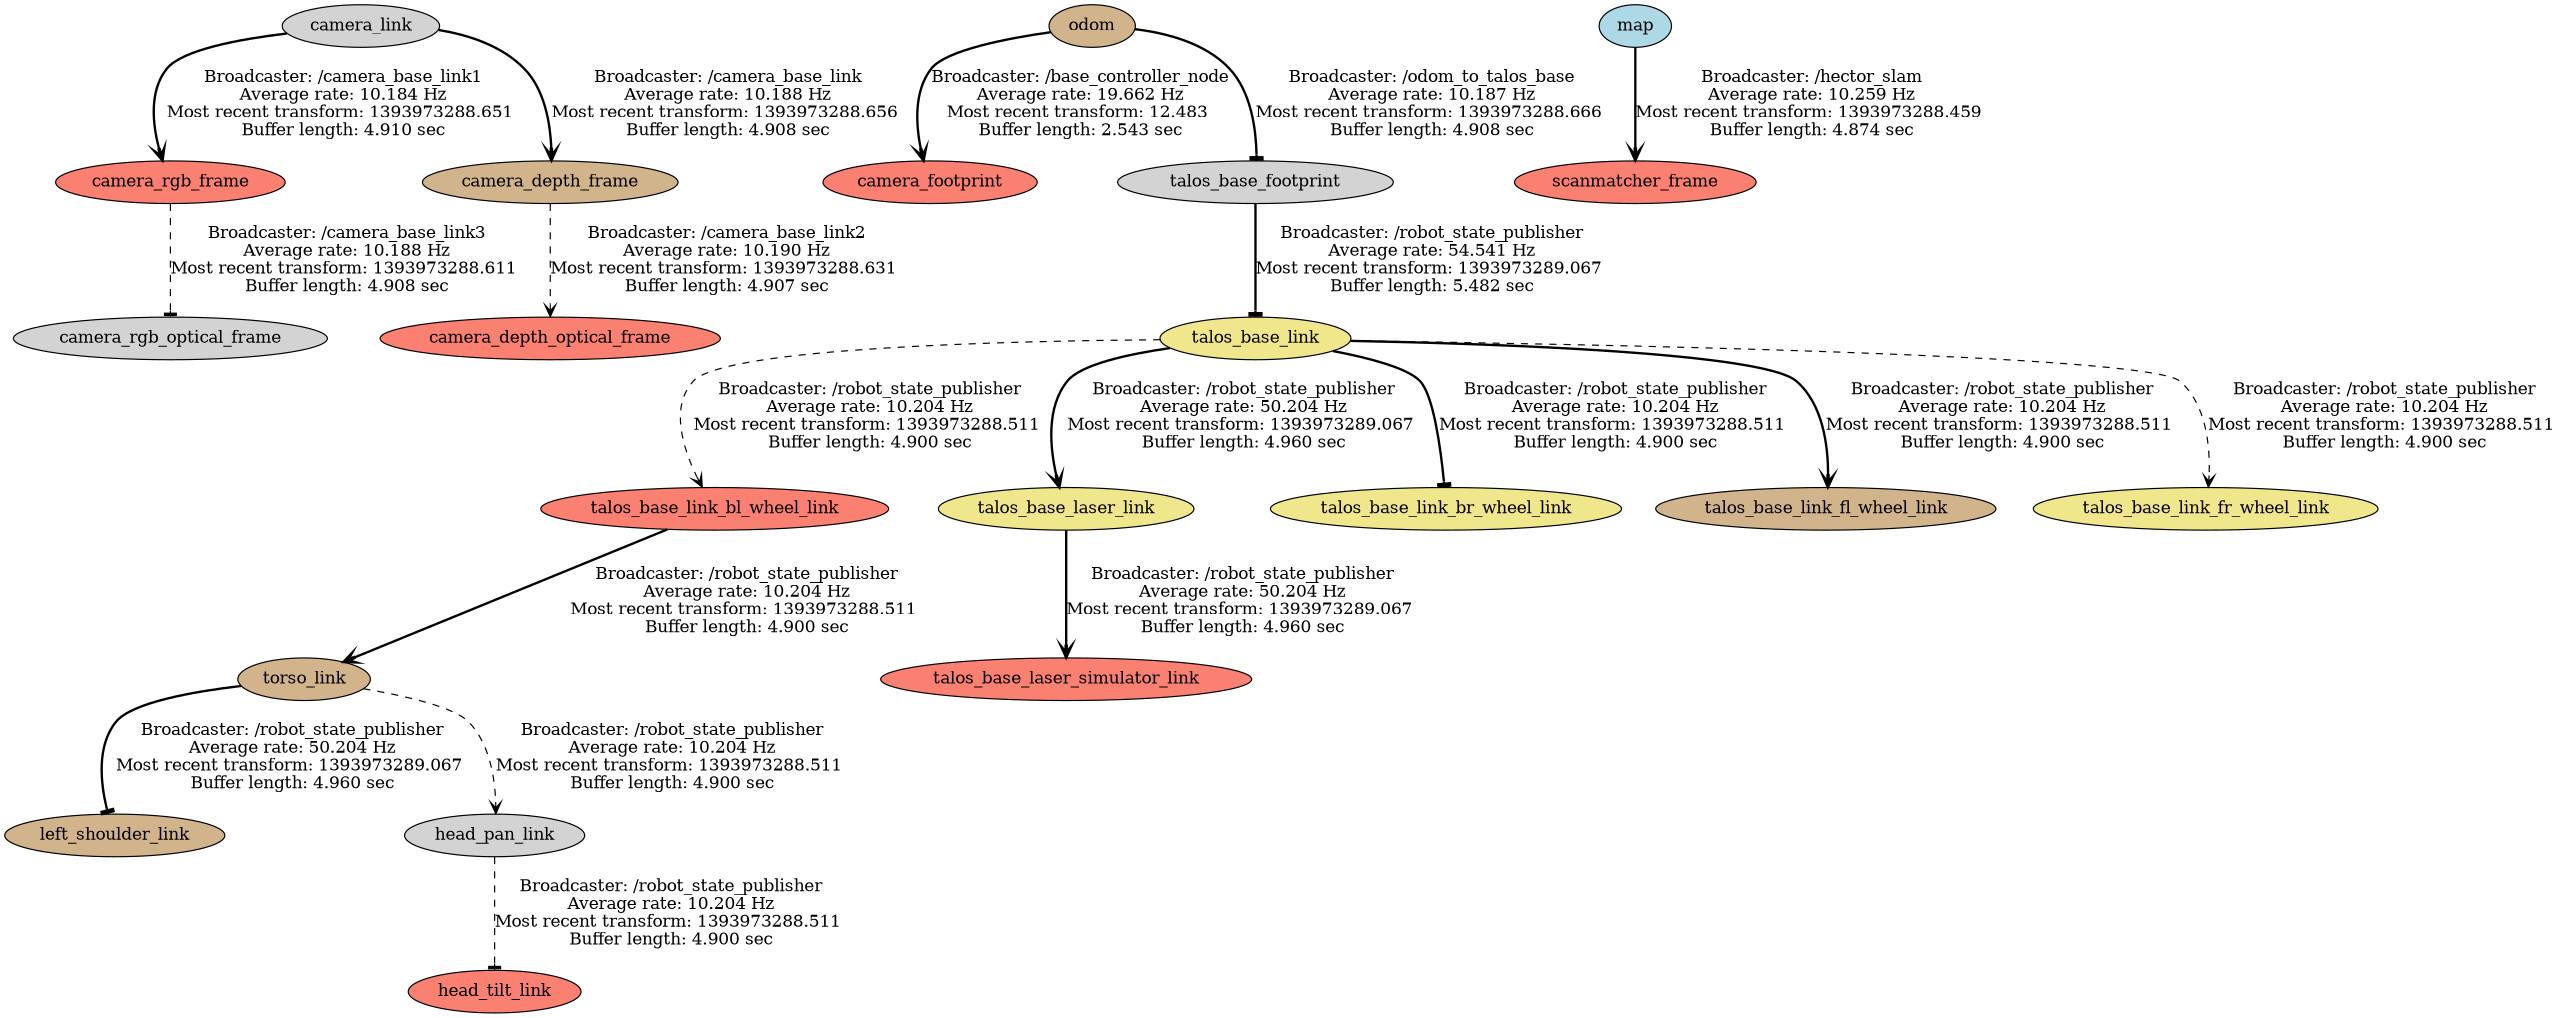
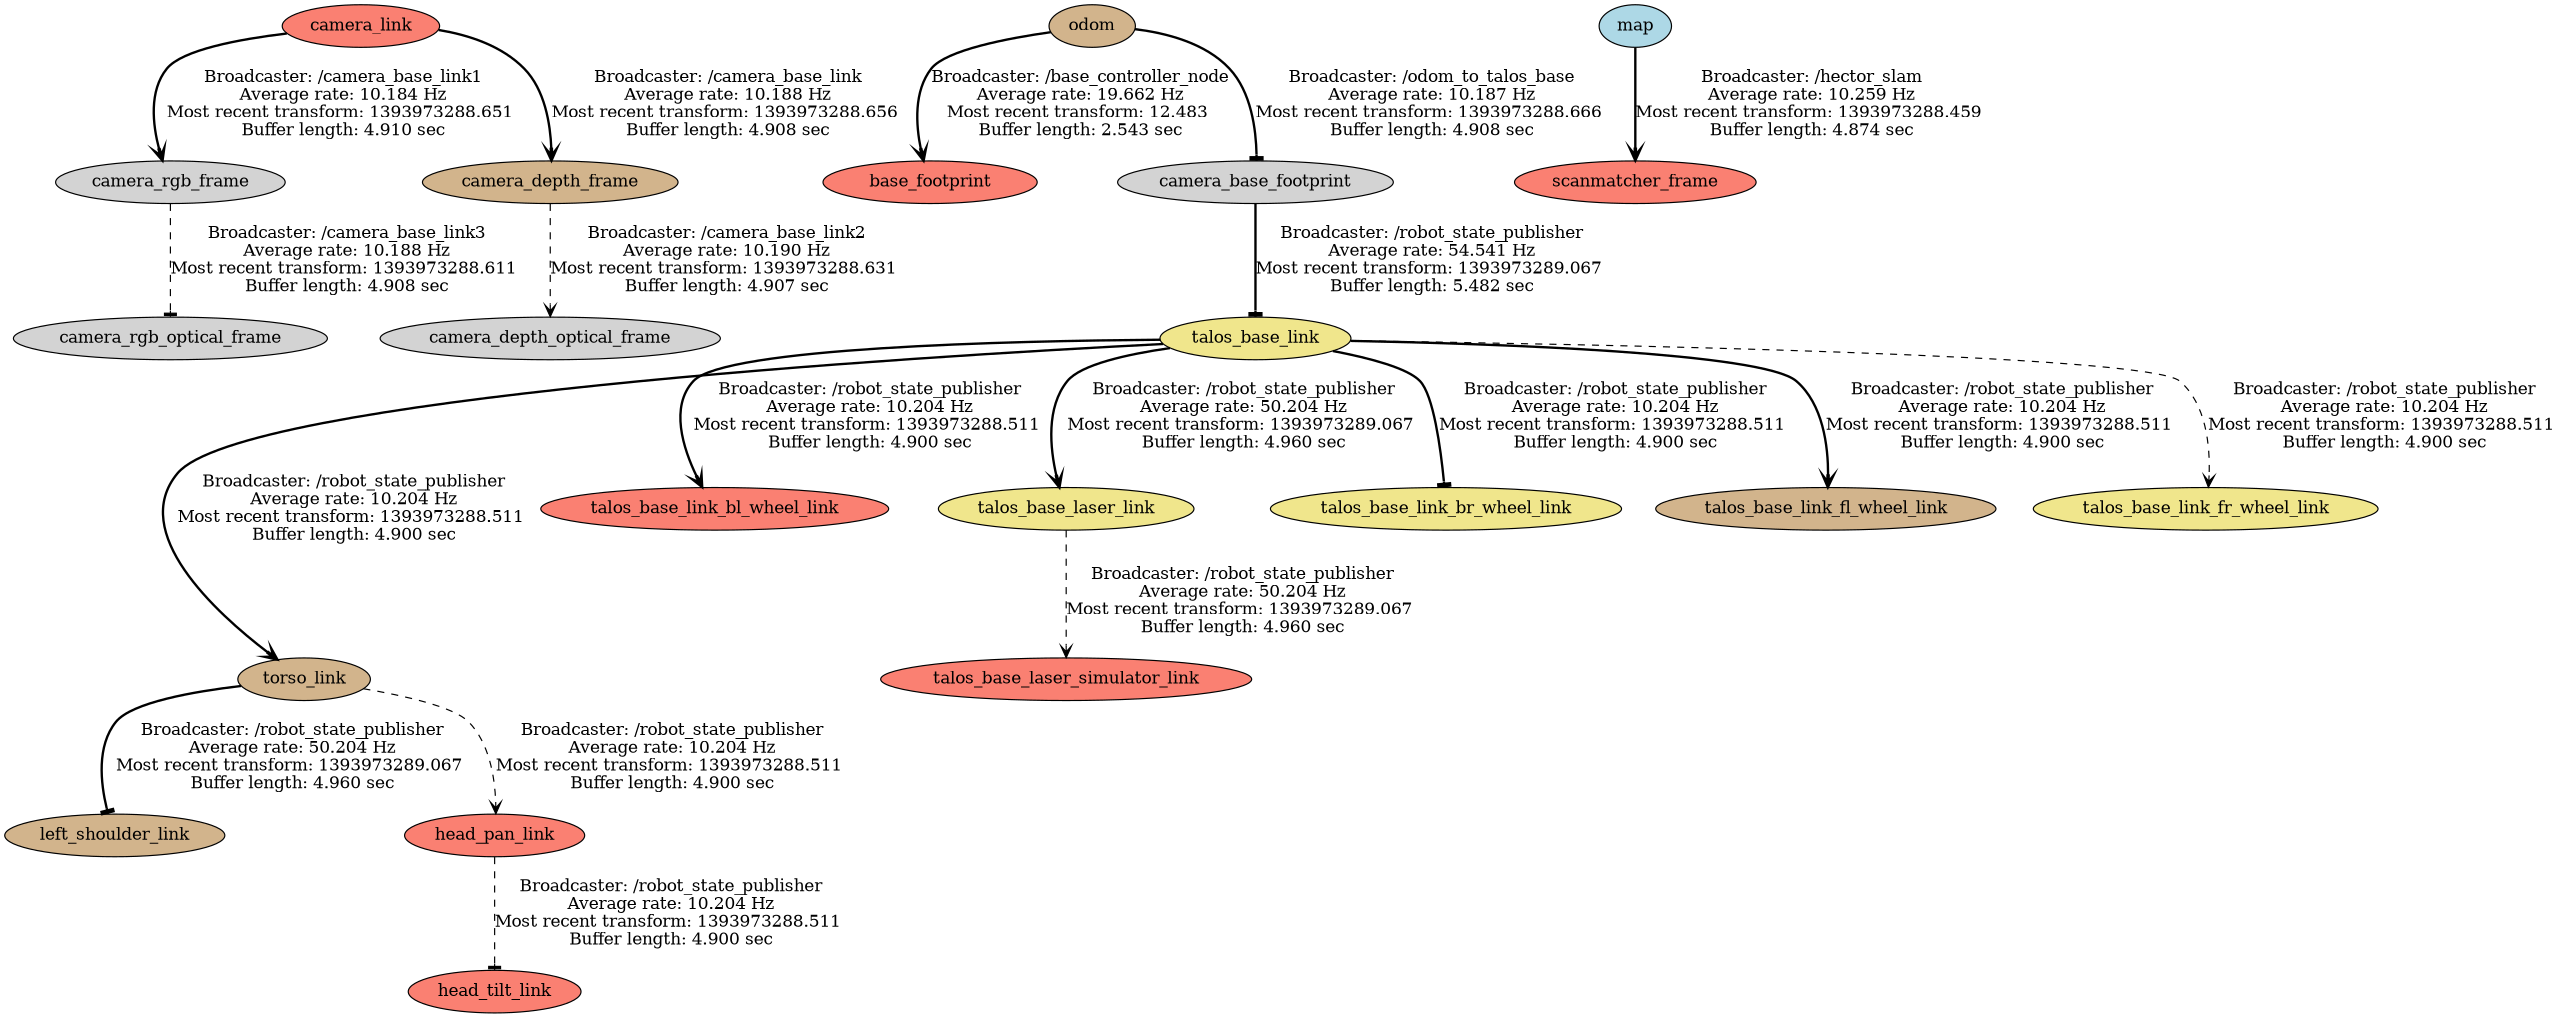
(361, 26) -> (361, 26)
(170, 182) -> (170, 182)
(930, 182) -> (930, 182)
(1256, 182) -> (1256, 182)
(550, 338) -> (550, 338)
(874, 349) -> (874, 349)
(1066, 588) -> (1066, 588)
(511, 593) -> (554, 391)
(495, 835) -> (495, 835)
